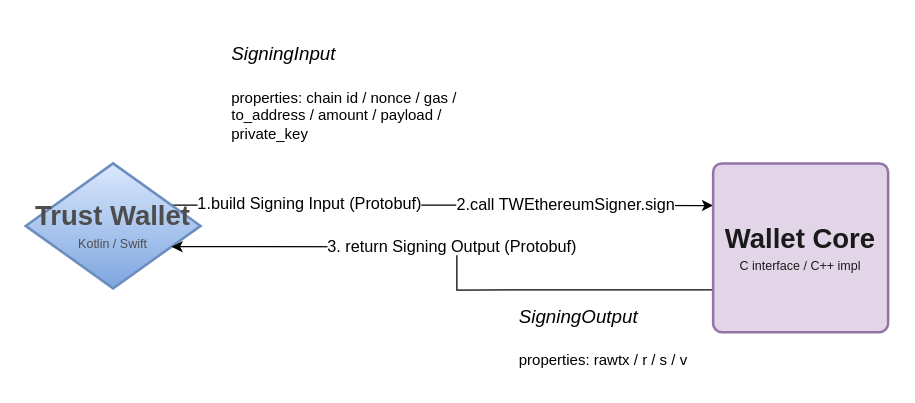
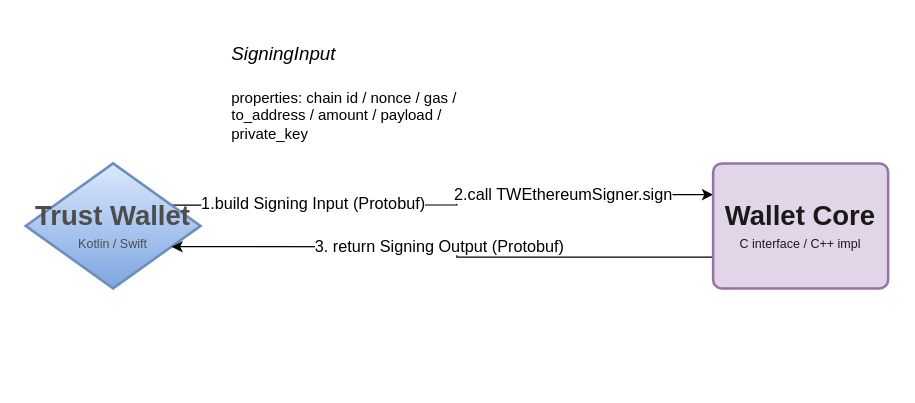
(801, 248) -> (801, 226)
(607, 332) -> none
